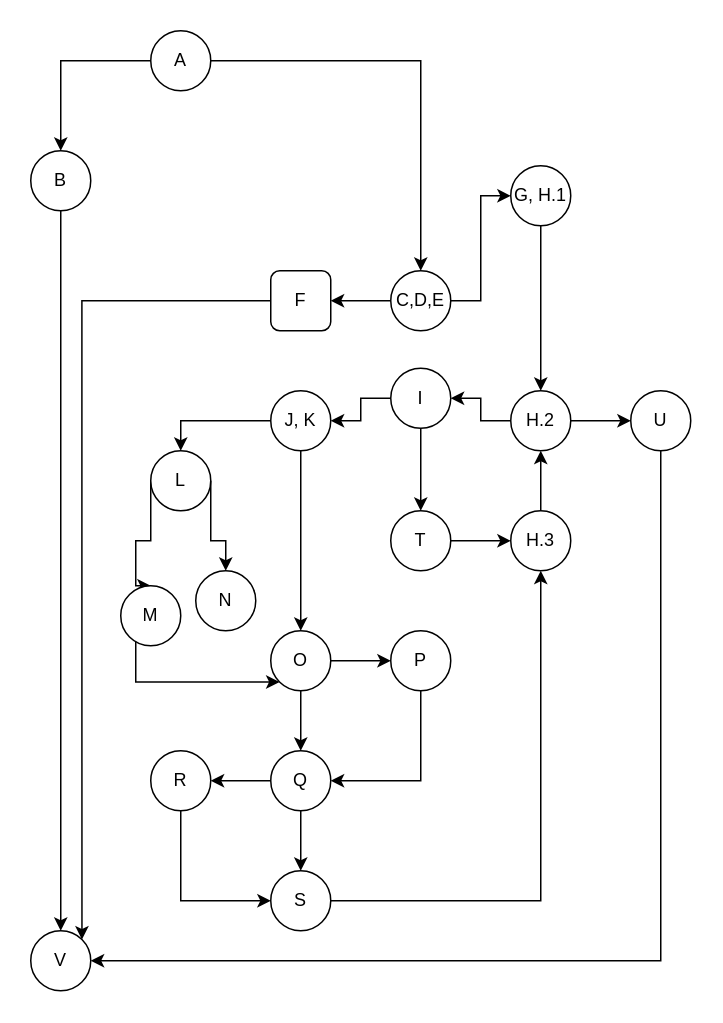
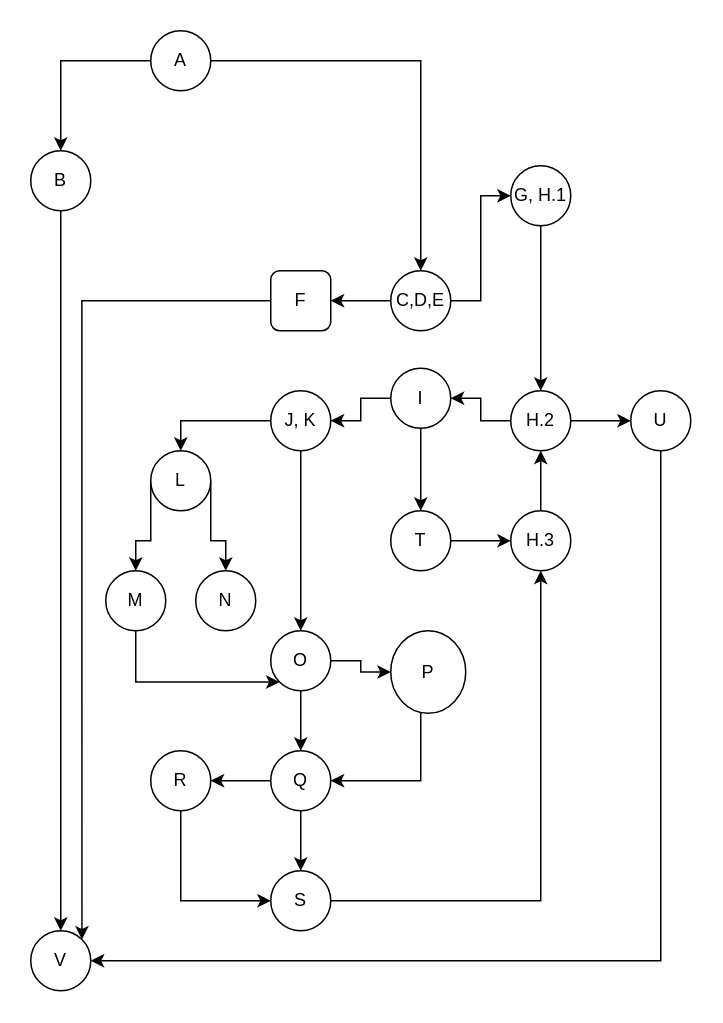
(151, 616) -> (136, 601)
(421, 661) -> (428, 672)
